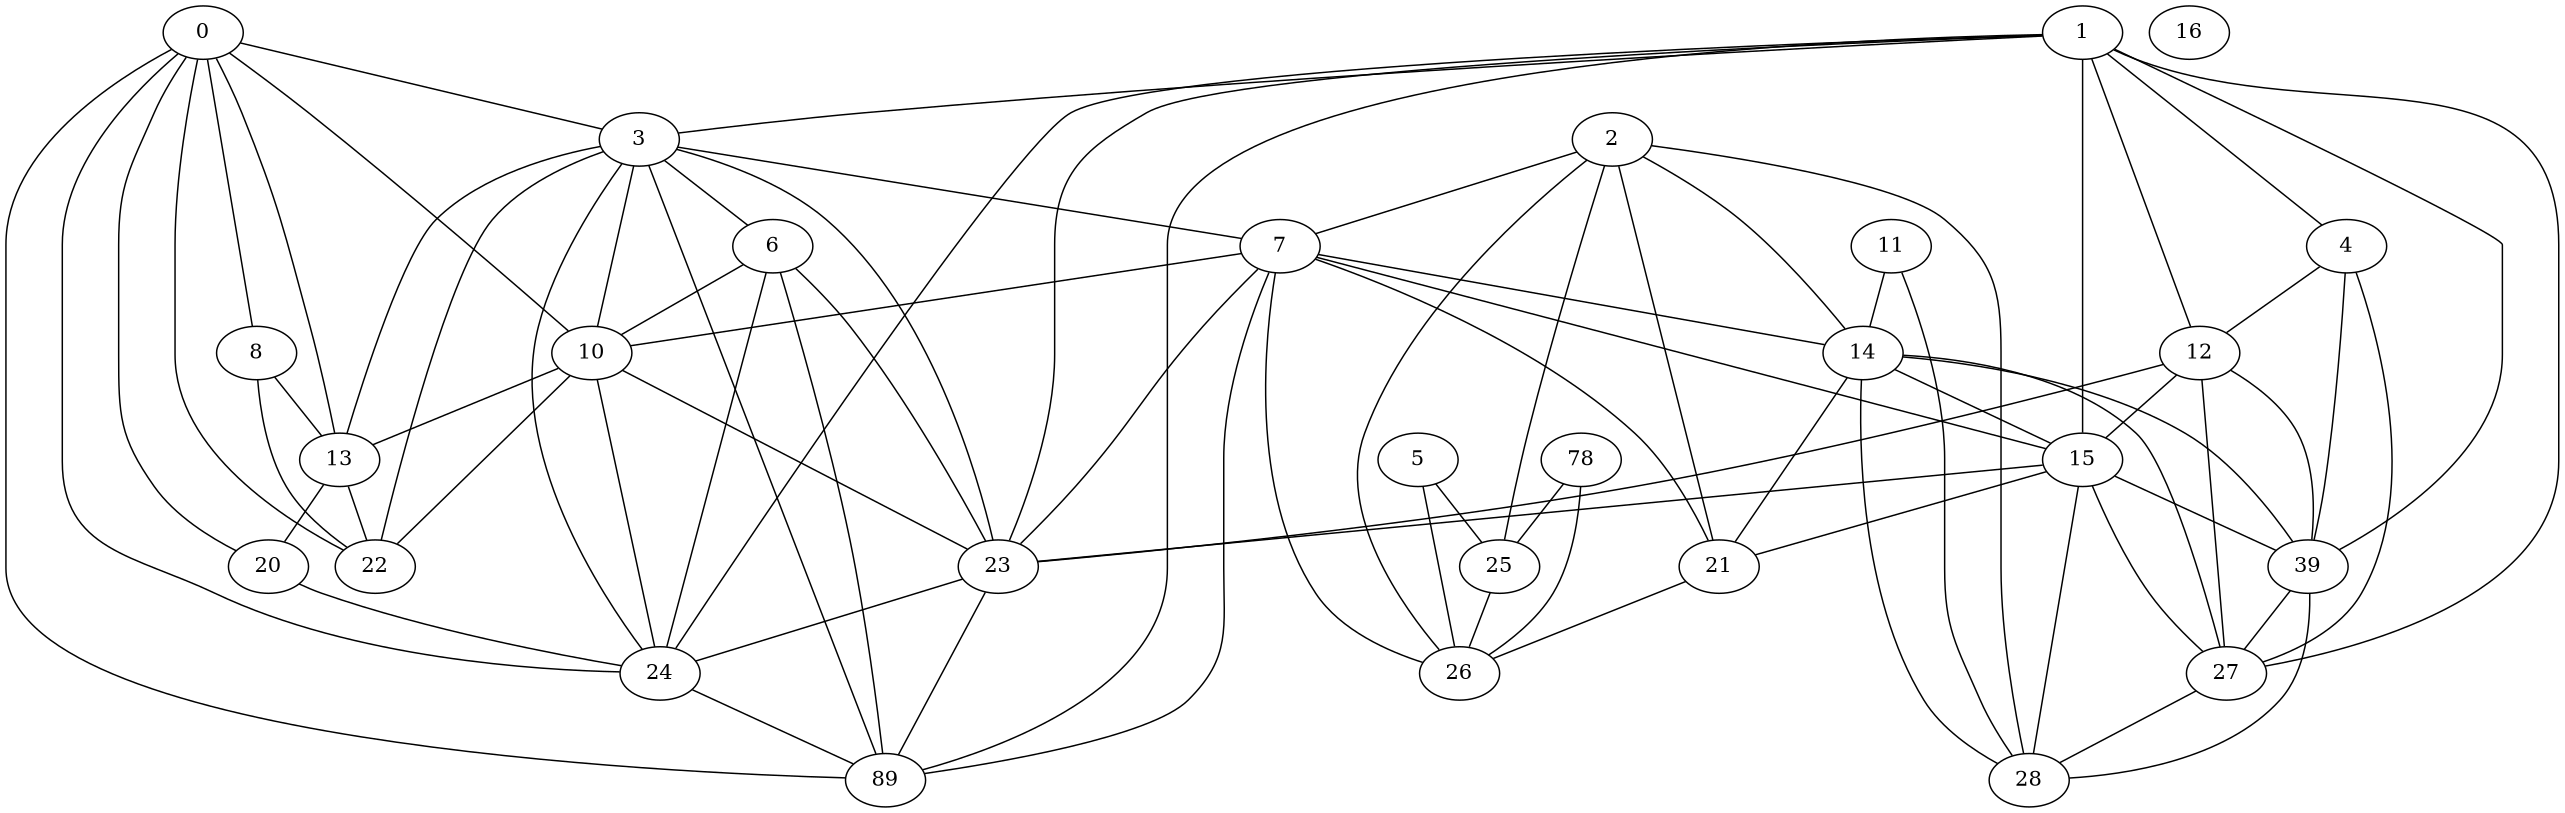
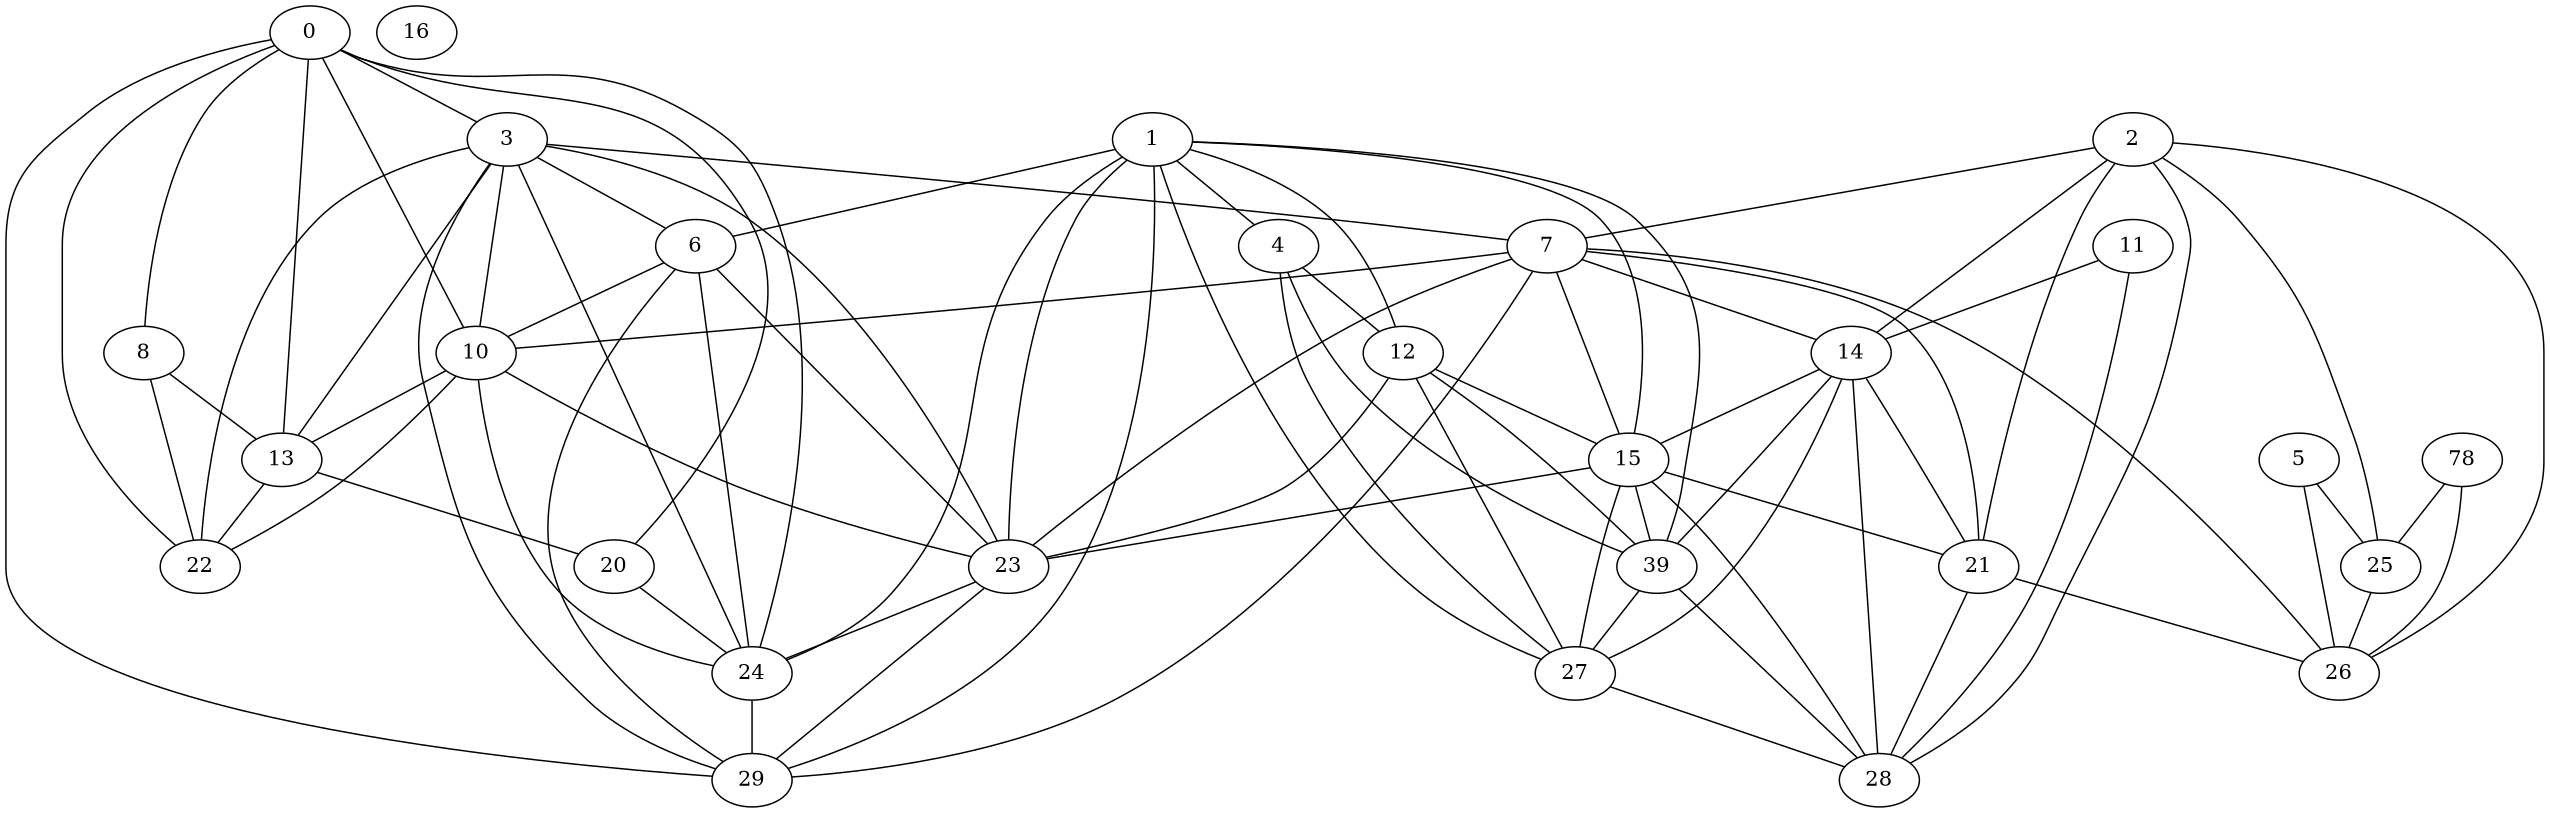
(1087, 95) -> (924, 193)
none -> (1929, 673)
(886, 780) -> (752, 780)
